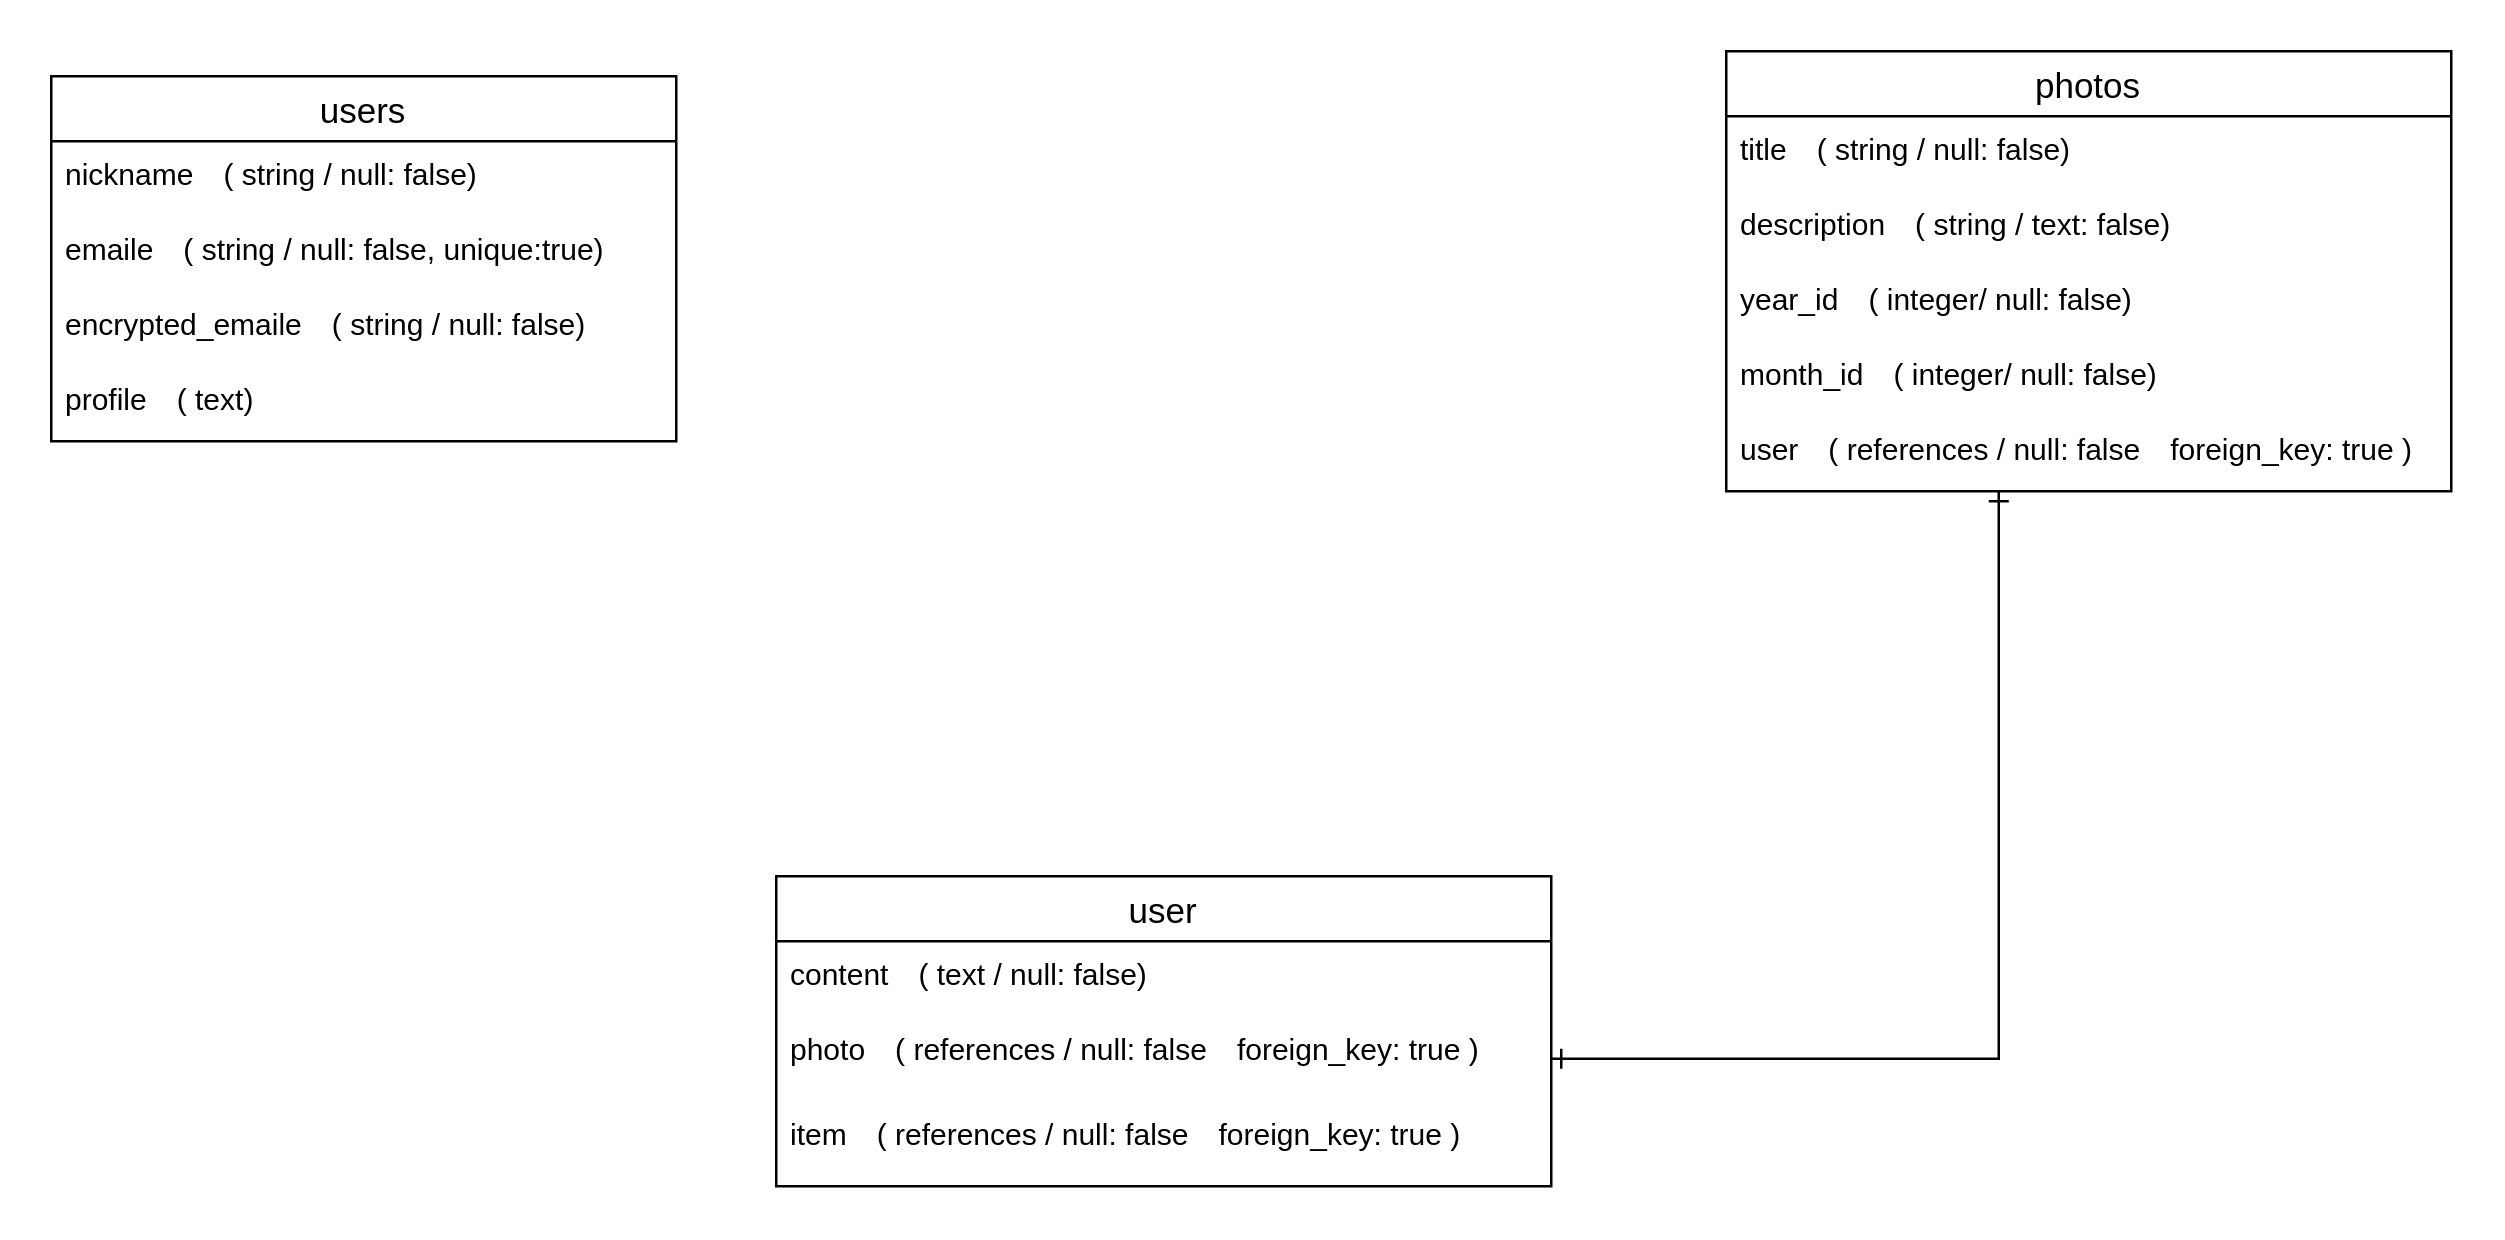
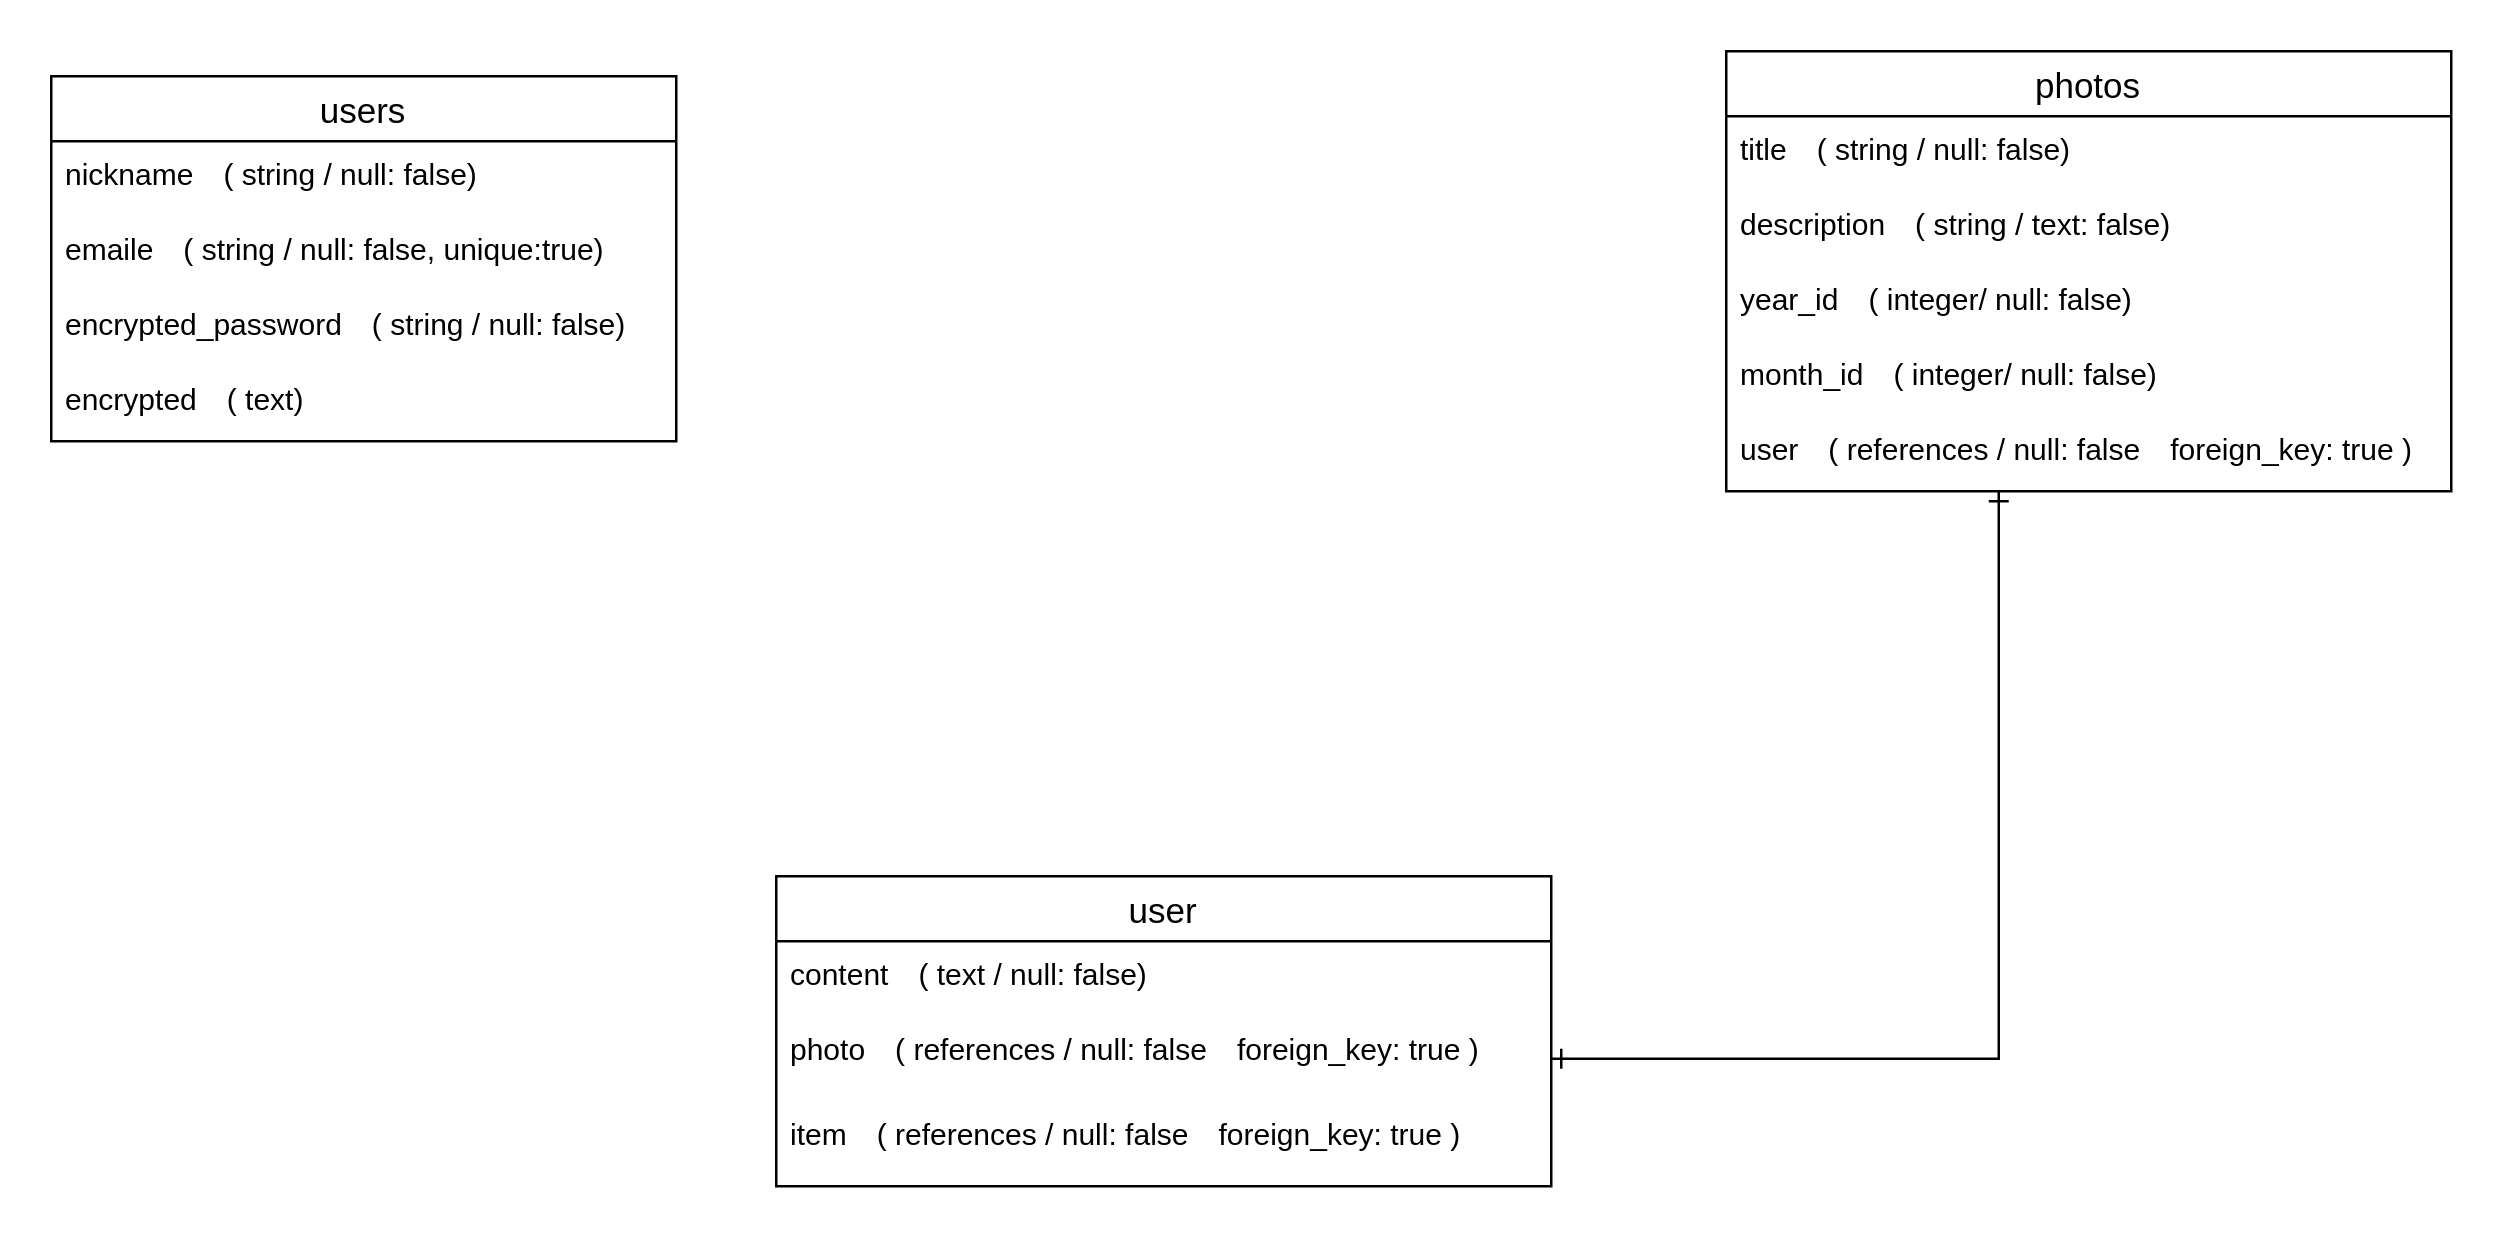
(365, 325) -> (389, 325)
(186, 400) -> (211, 400)
